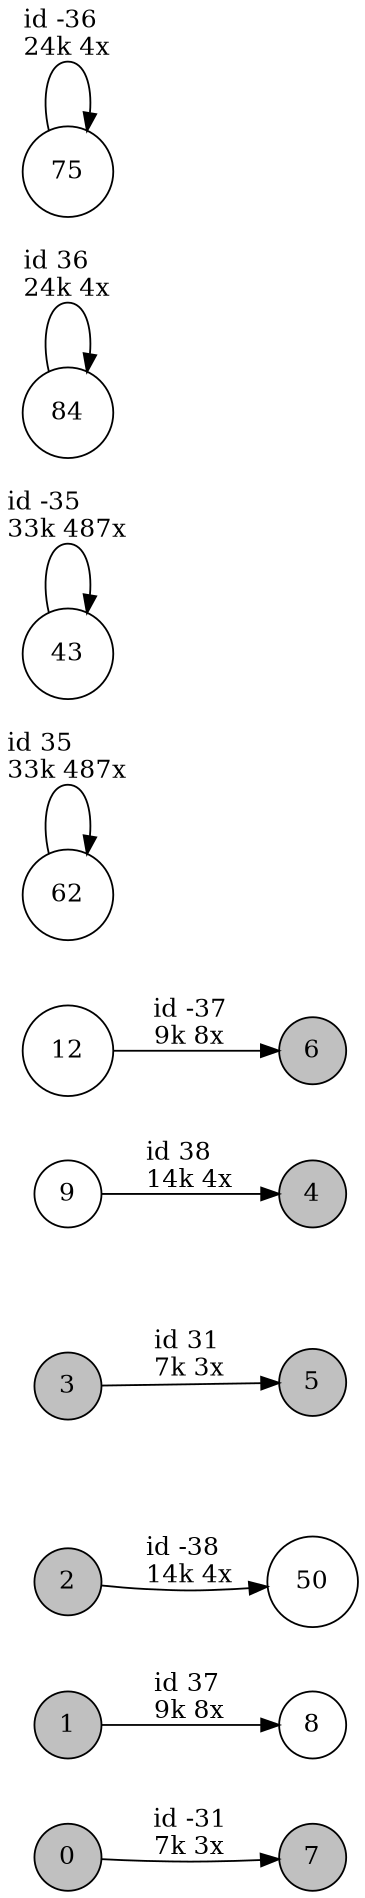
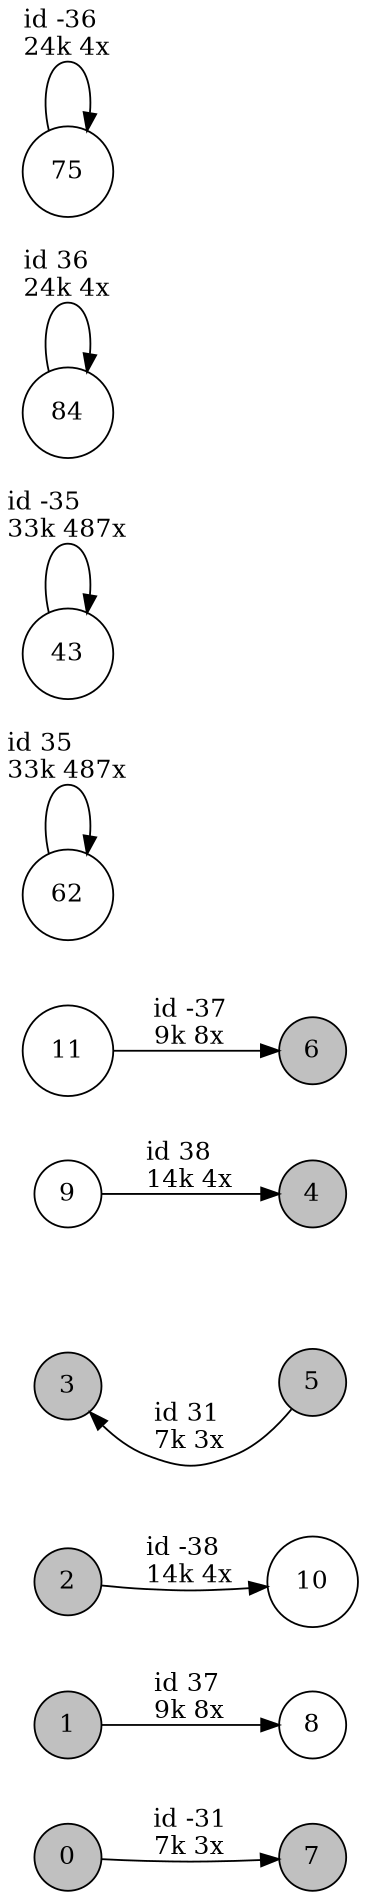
(68, 1051) -> (68, 1051)
(181, 1384) -> (201, 1465)
(313, 1582) -> (313, 1582)
